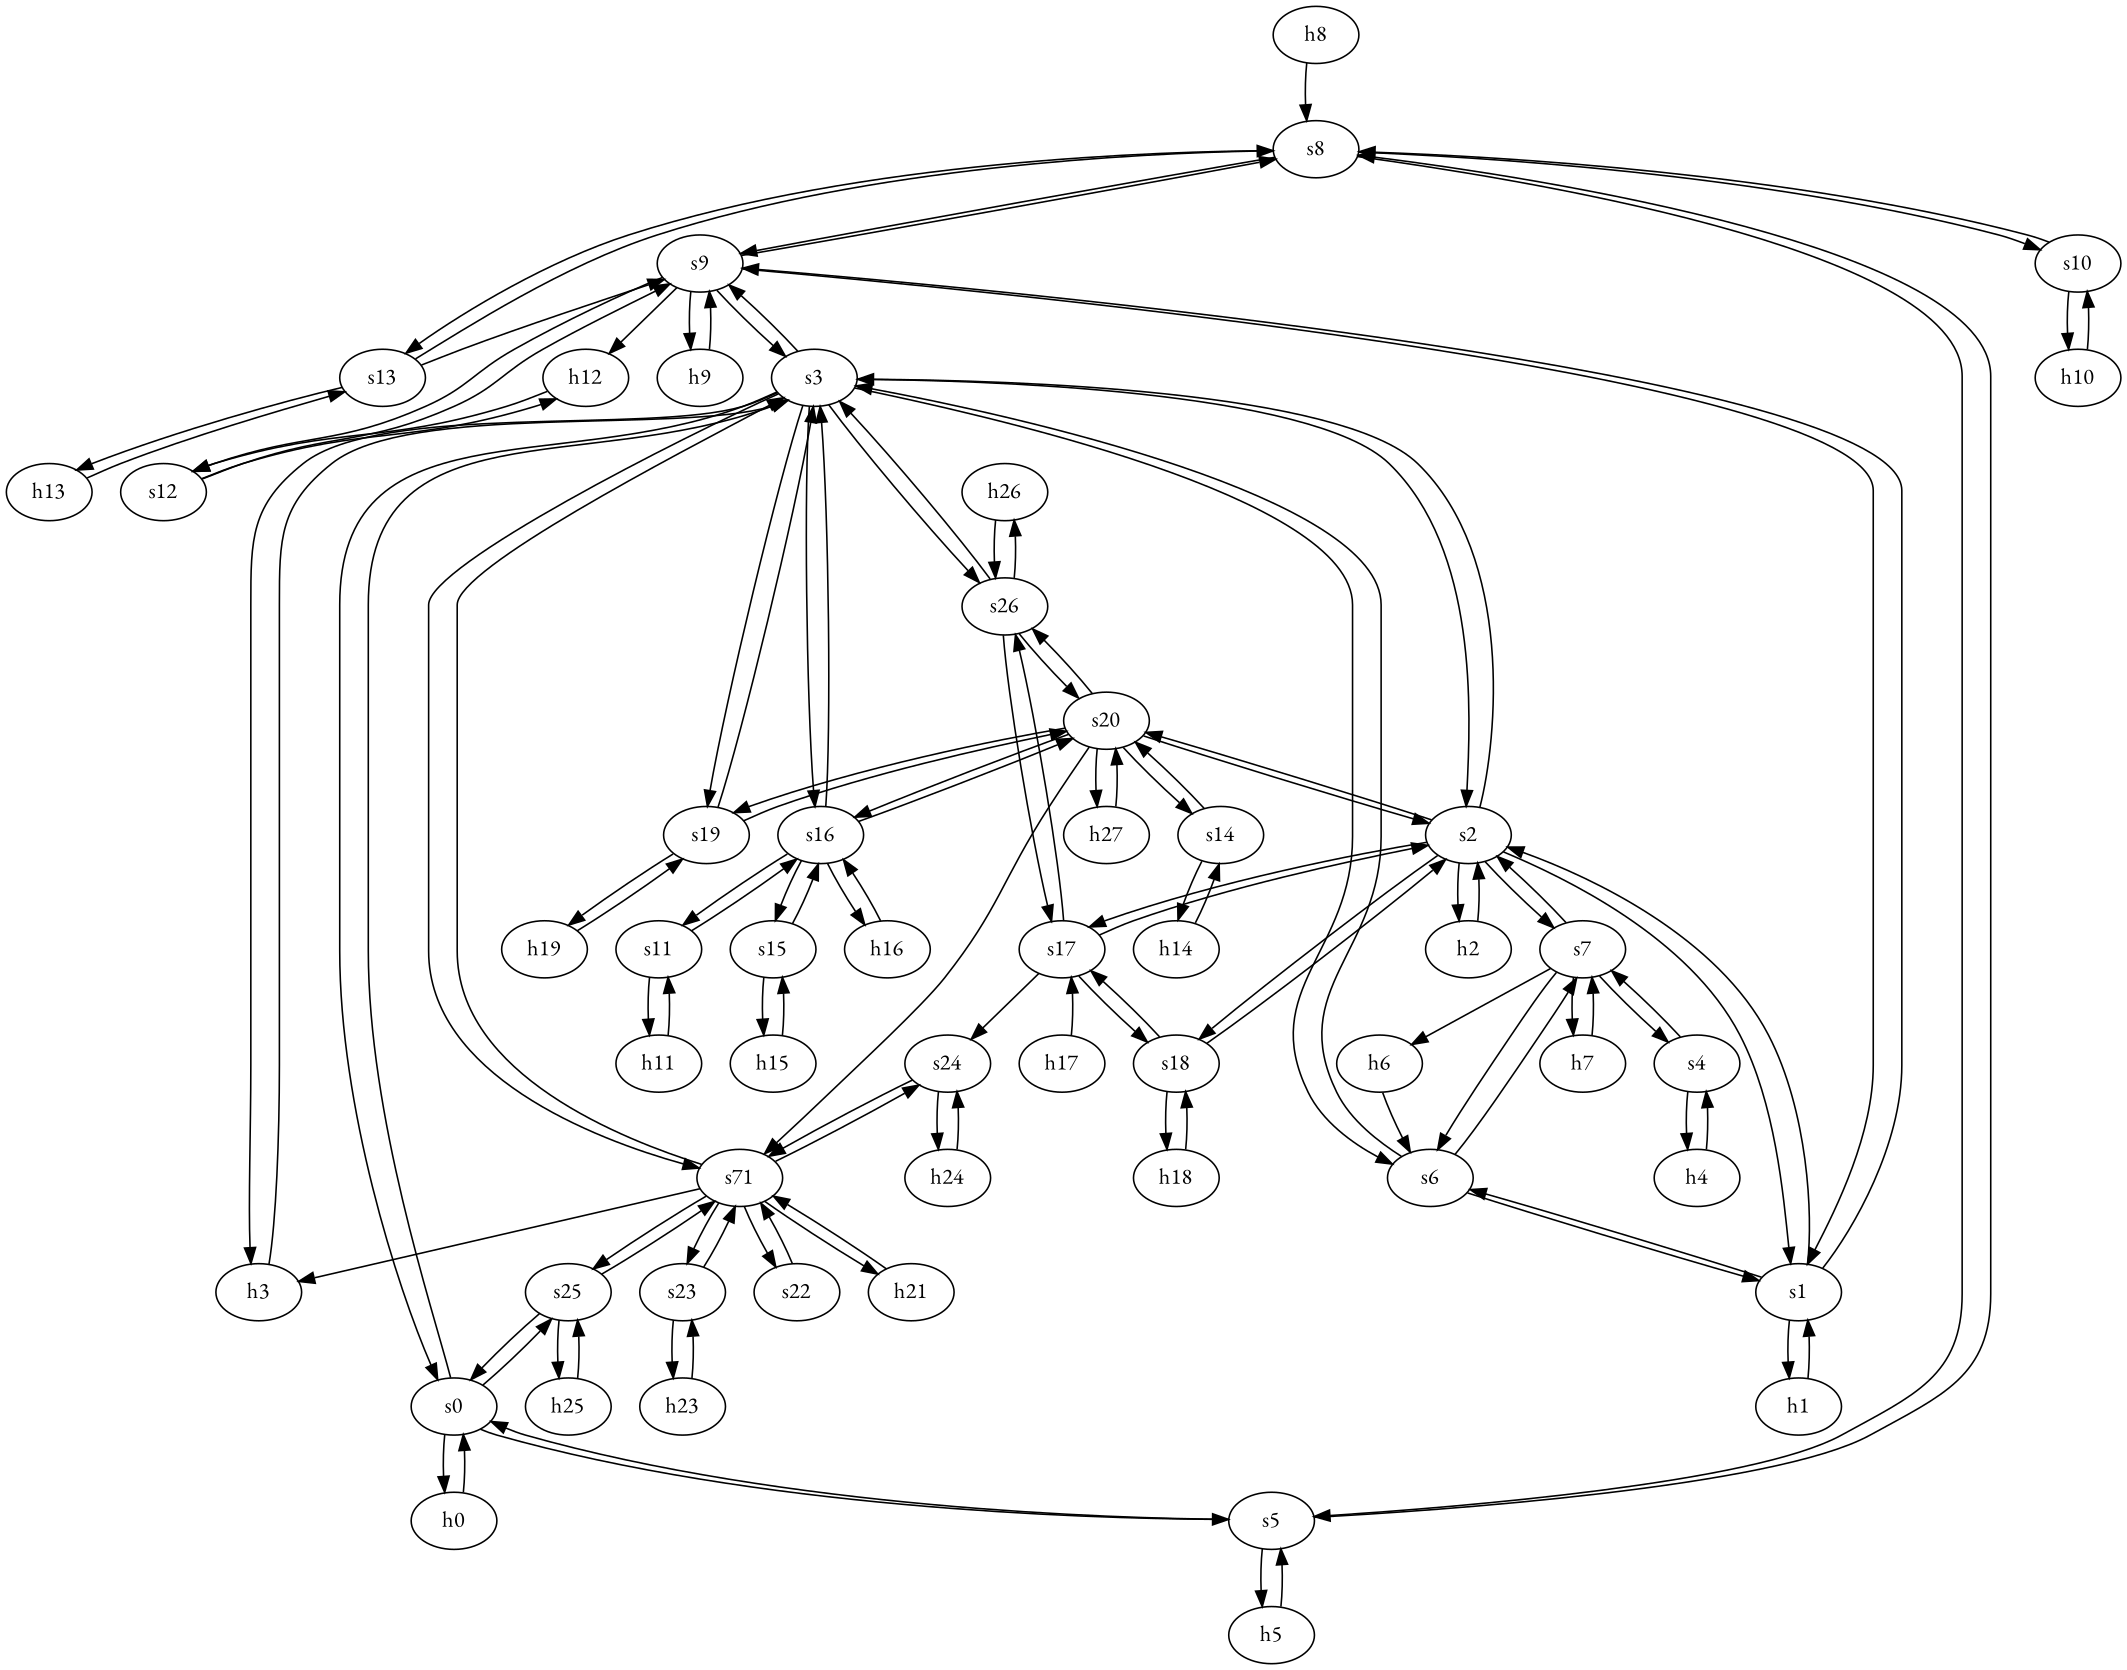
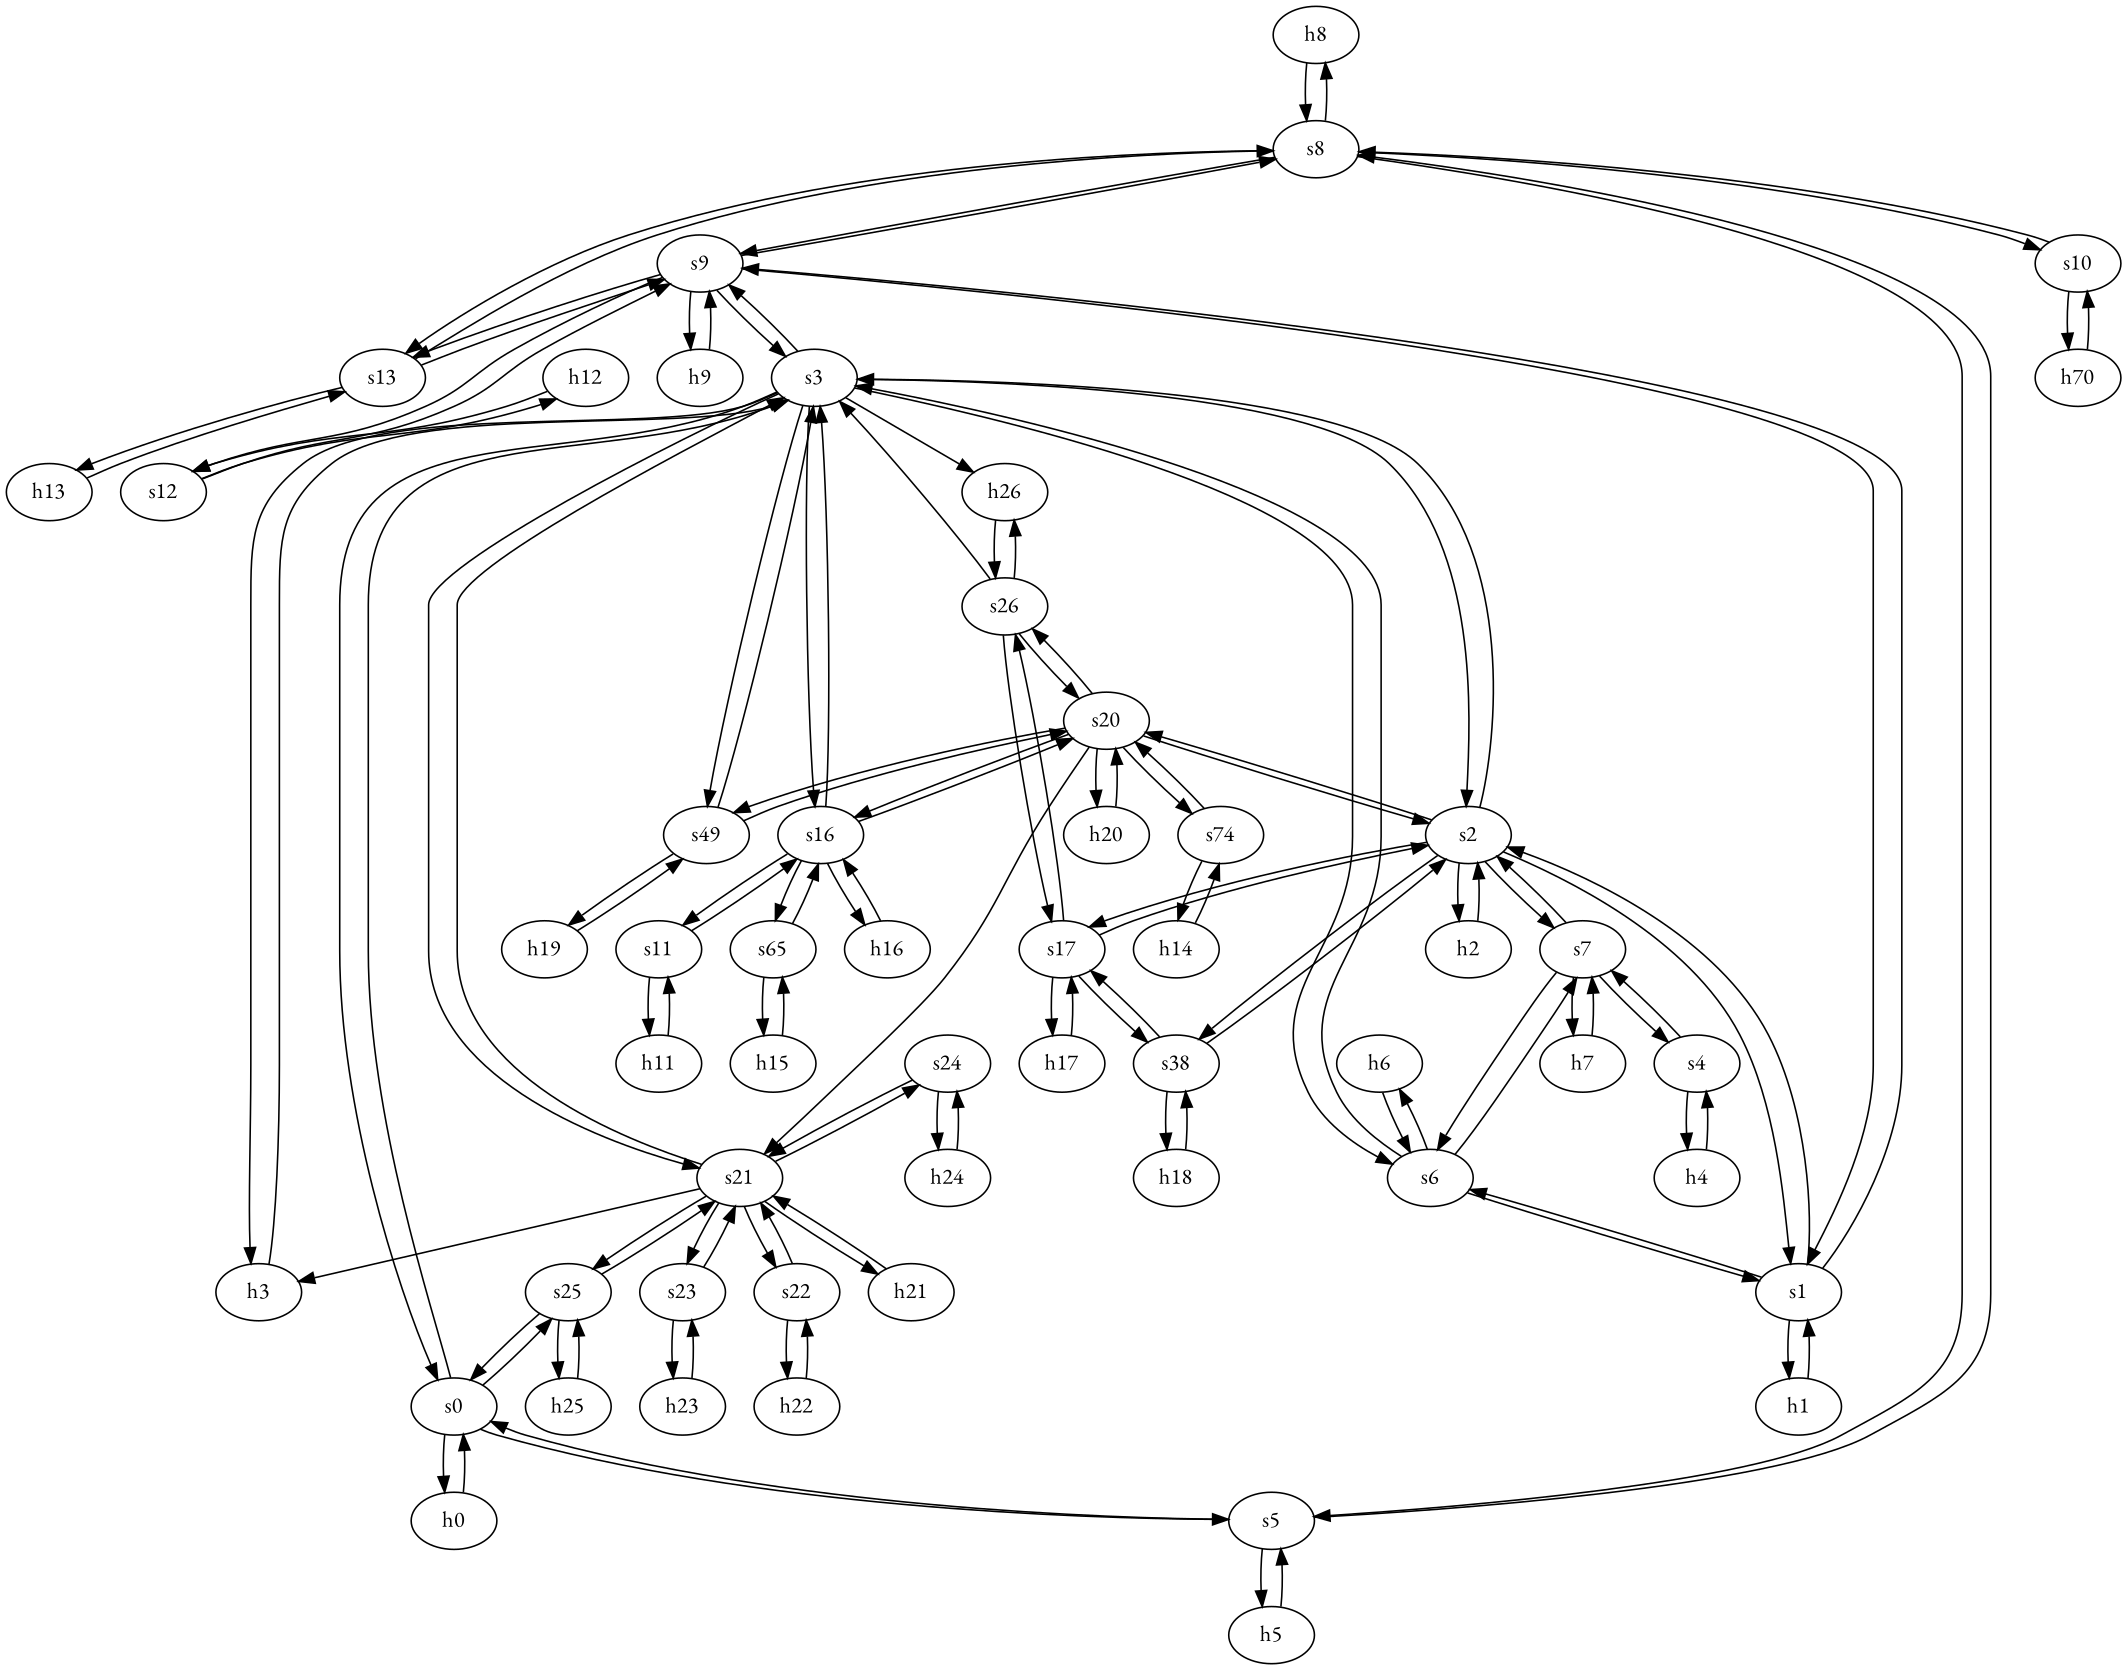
none -> (1327, 100)
(649, 315) -> (486, 330)
(2078, 378) -> (2078, 378)
(897, 489) -> (903, 431)
(706, 835) -> (706, 835)
(1106, 835) -> (1106, 835)
(1221, 835) -> (1221, 835)
(773, 949) -> (773, 949)
(1011, 1001) -> (1051, 998)
(1488, 1003) -> (1418, 1126)
(1176, 1064) -> (1176, 1064)
(740, 1178) -> (740, 1178)
none -> (797, 1407)
